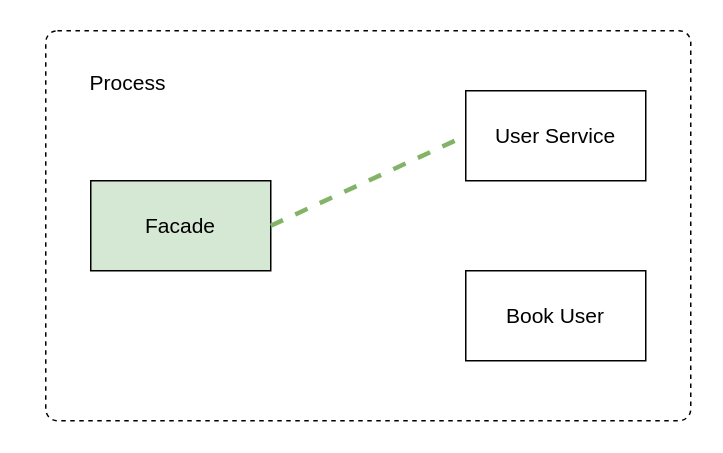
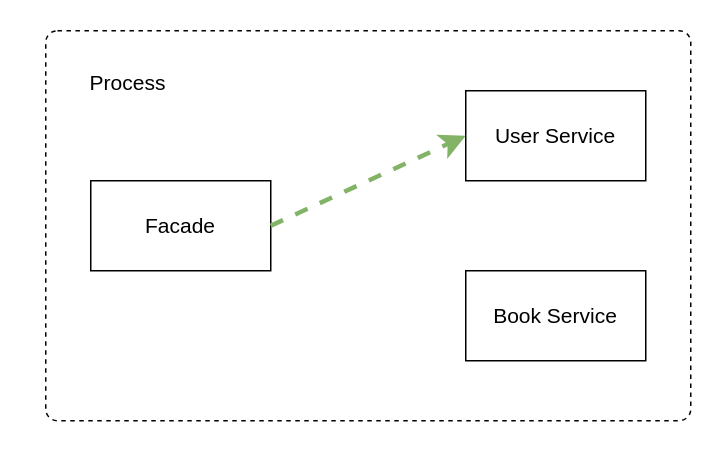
(456, 140) -> (448, 144)
(181, 226) -> (181, 226)
(556, 316) -> (556, 316)
